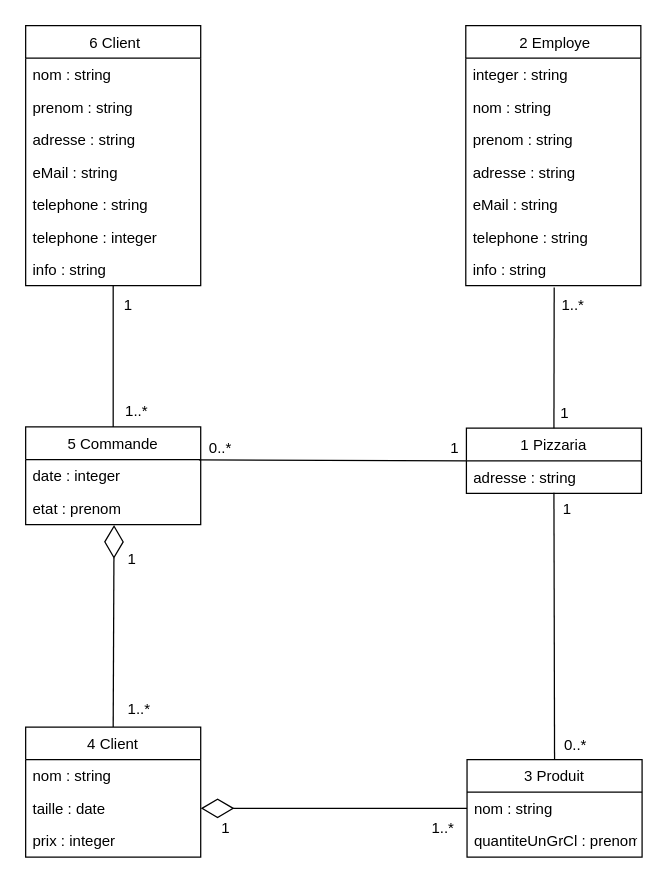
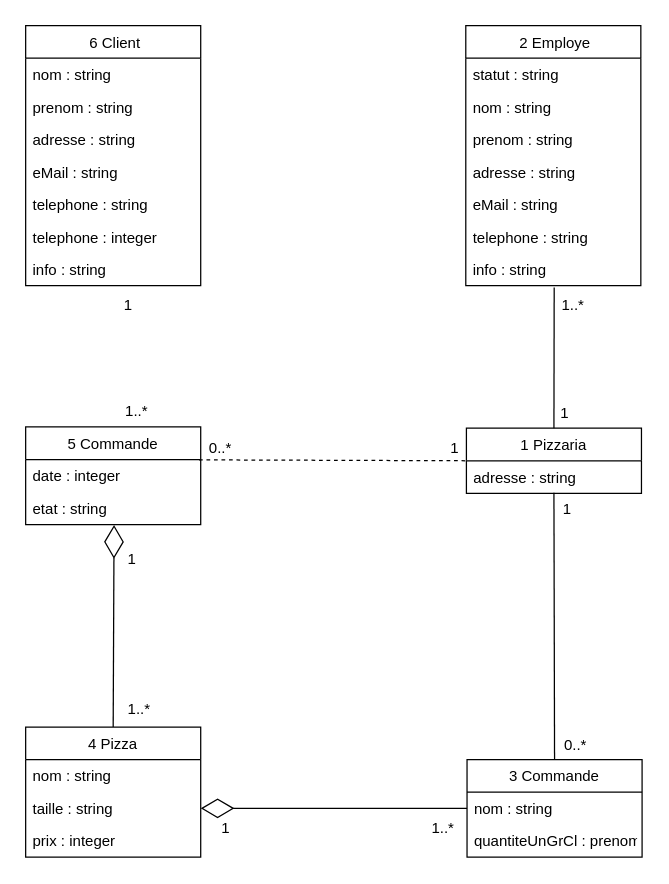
(530, 75) -> (528, 75)
(113, 355) -> none
(331, 460) -> (331, 460)
(83, 509) -> (81, 509)
(113, 744) -> (113, 744)
(554, 776) -> (554, 776)
(77, 809) -> (84, 809)
